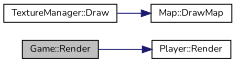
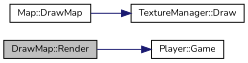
(129, 13) -> (106, 13)
(60, 49) -> (50, 49)
(191, 49) -> (188, 49)
